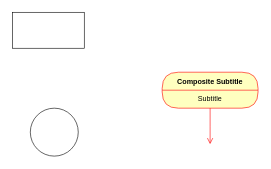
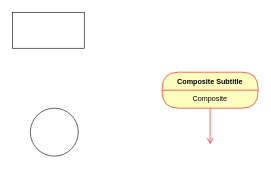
(210, 99) -> (210, 99)
